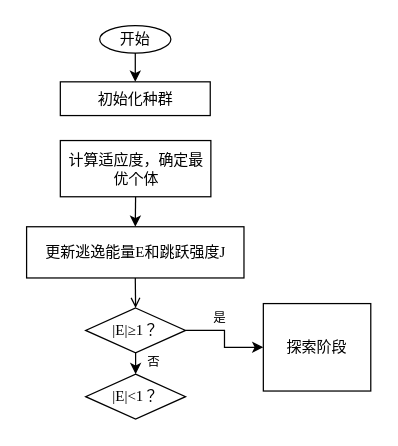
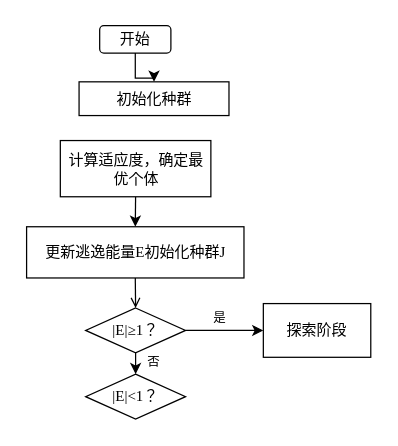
(135, 39) -> (135, 39)
(135, 99) -> (154, 99)
(136, 253) -> (136, 253)
(317, 348) -> (317, 331)
